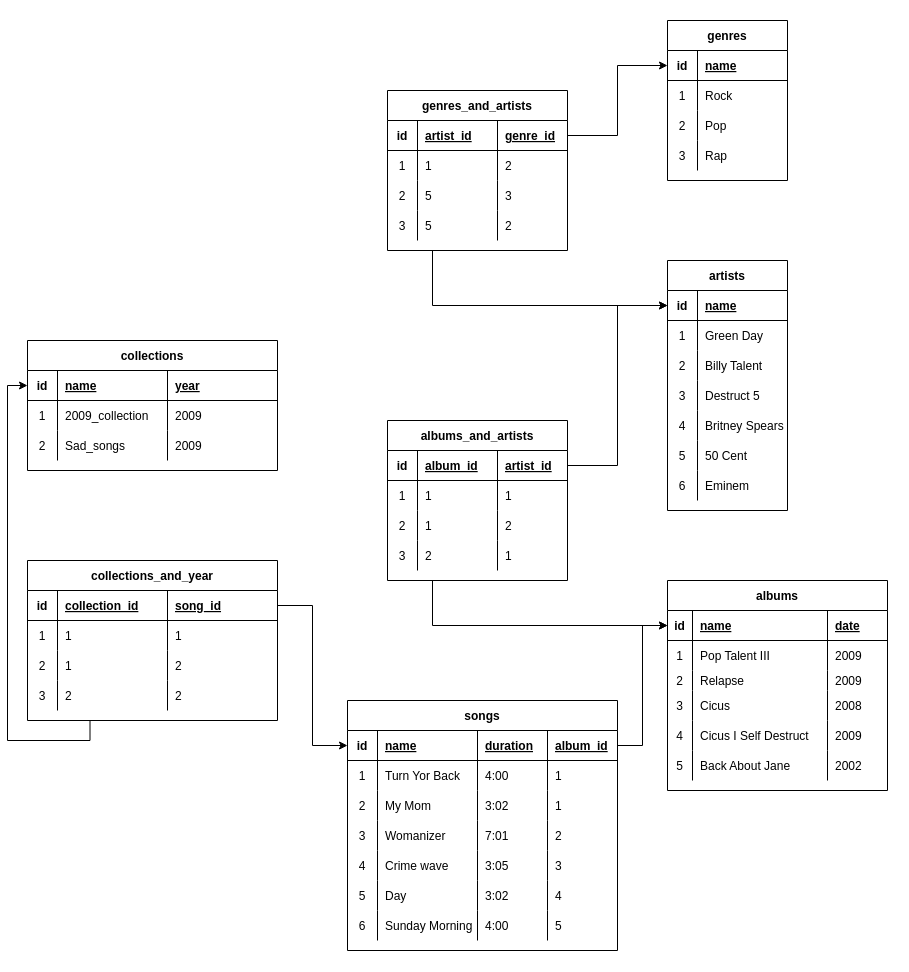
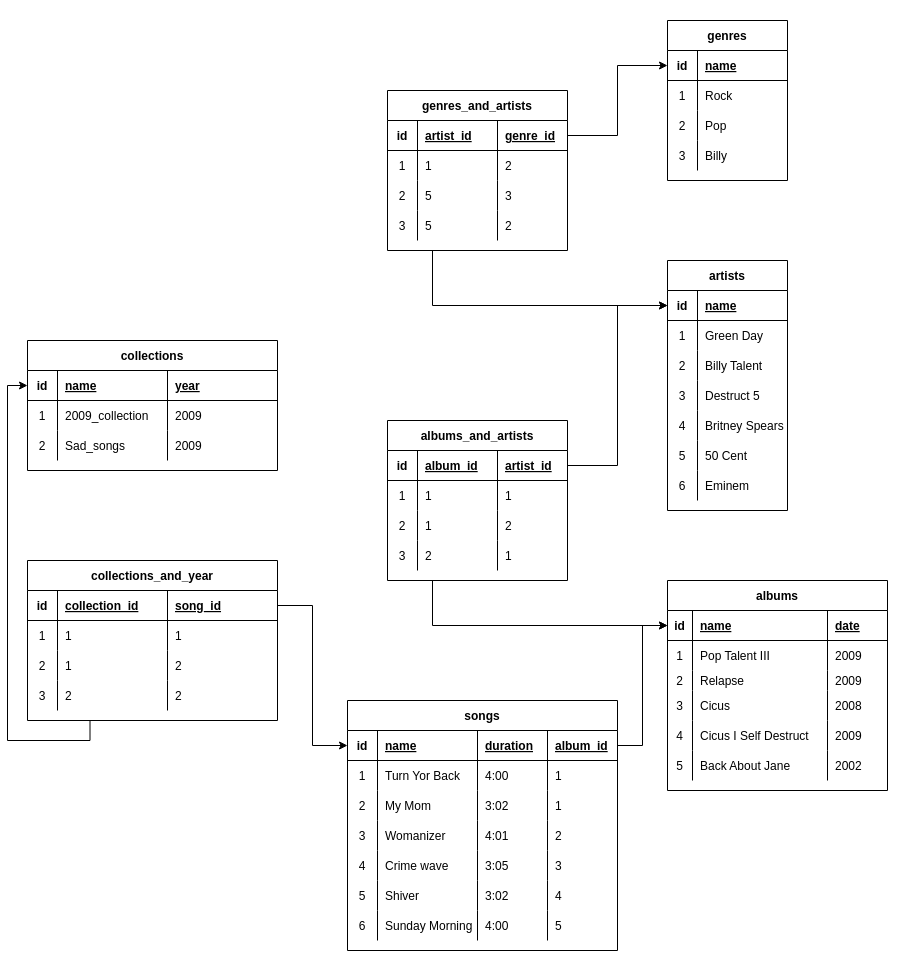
(715, 156) -> (717, 156)
(497, 836) -> (497, 836)
(395, 896) -> (404, 896)
